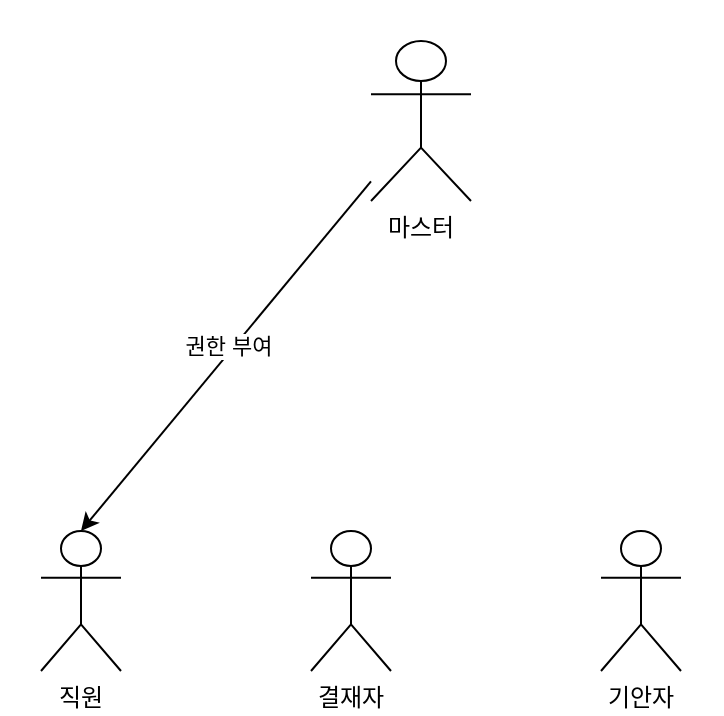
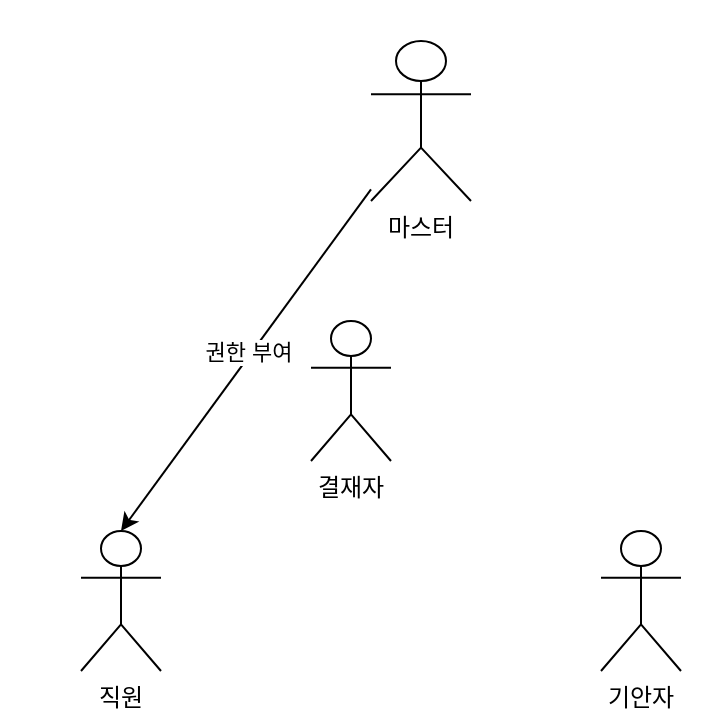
(81, 601) -> (121, 601)
(351, 601) -> (351, 391)
